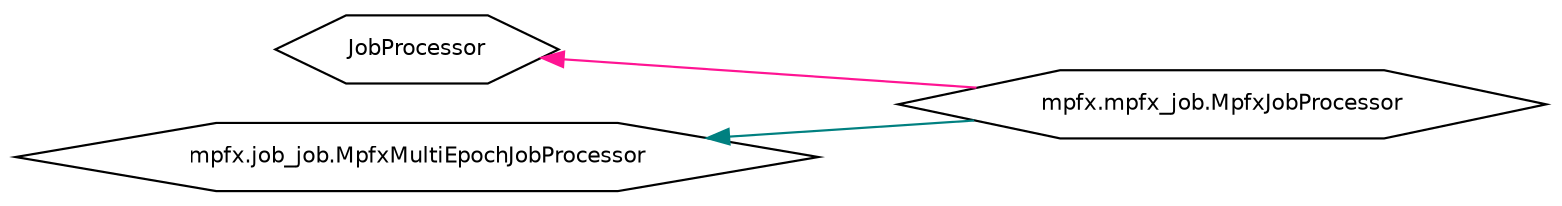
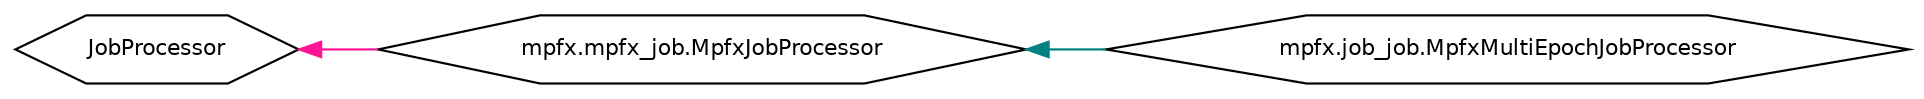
(852, 129) -> (1077, 49)
